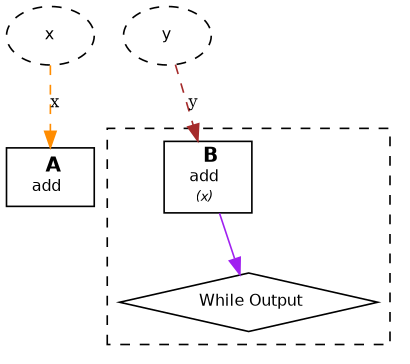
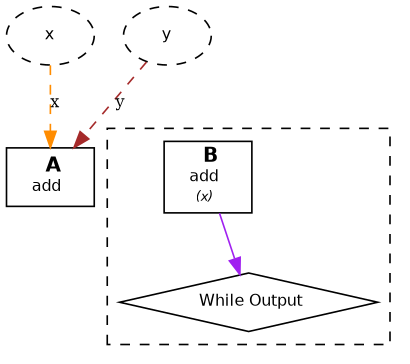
(184, 95) -> (115, 99)
